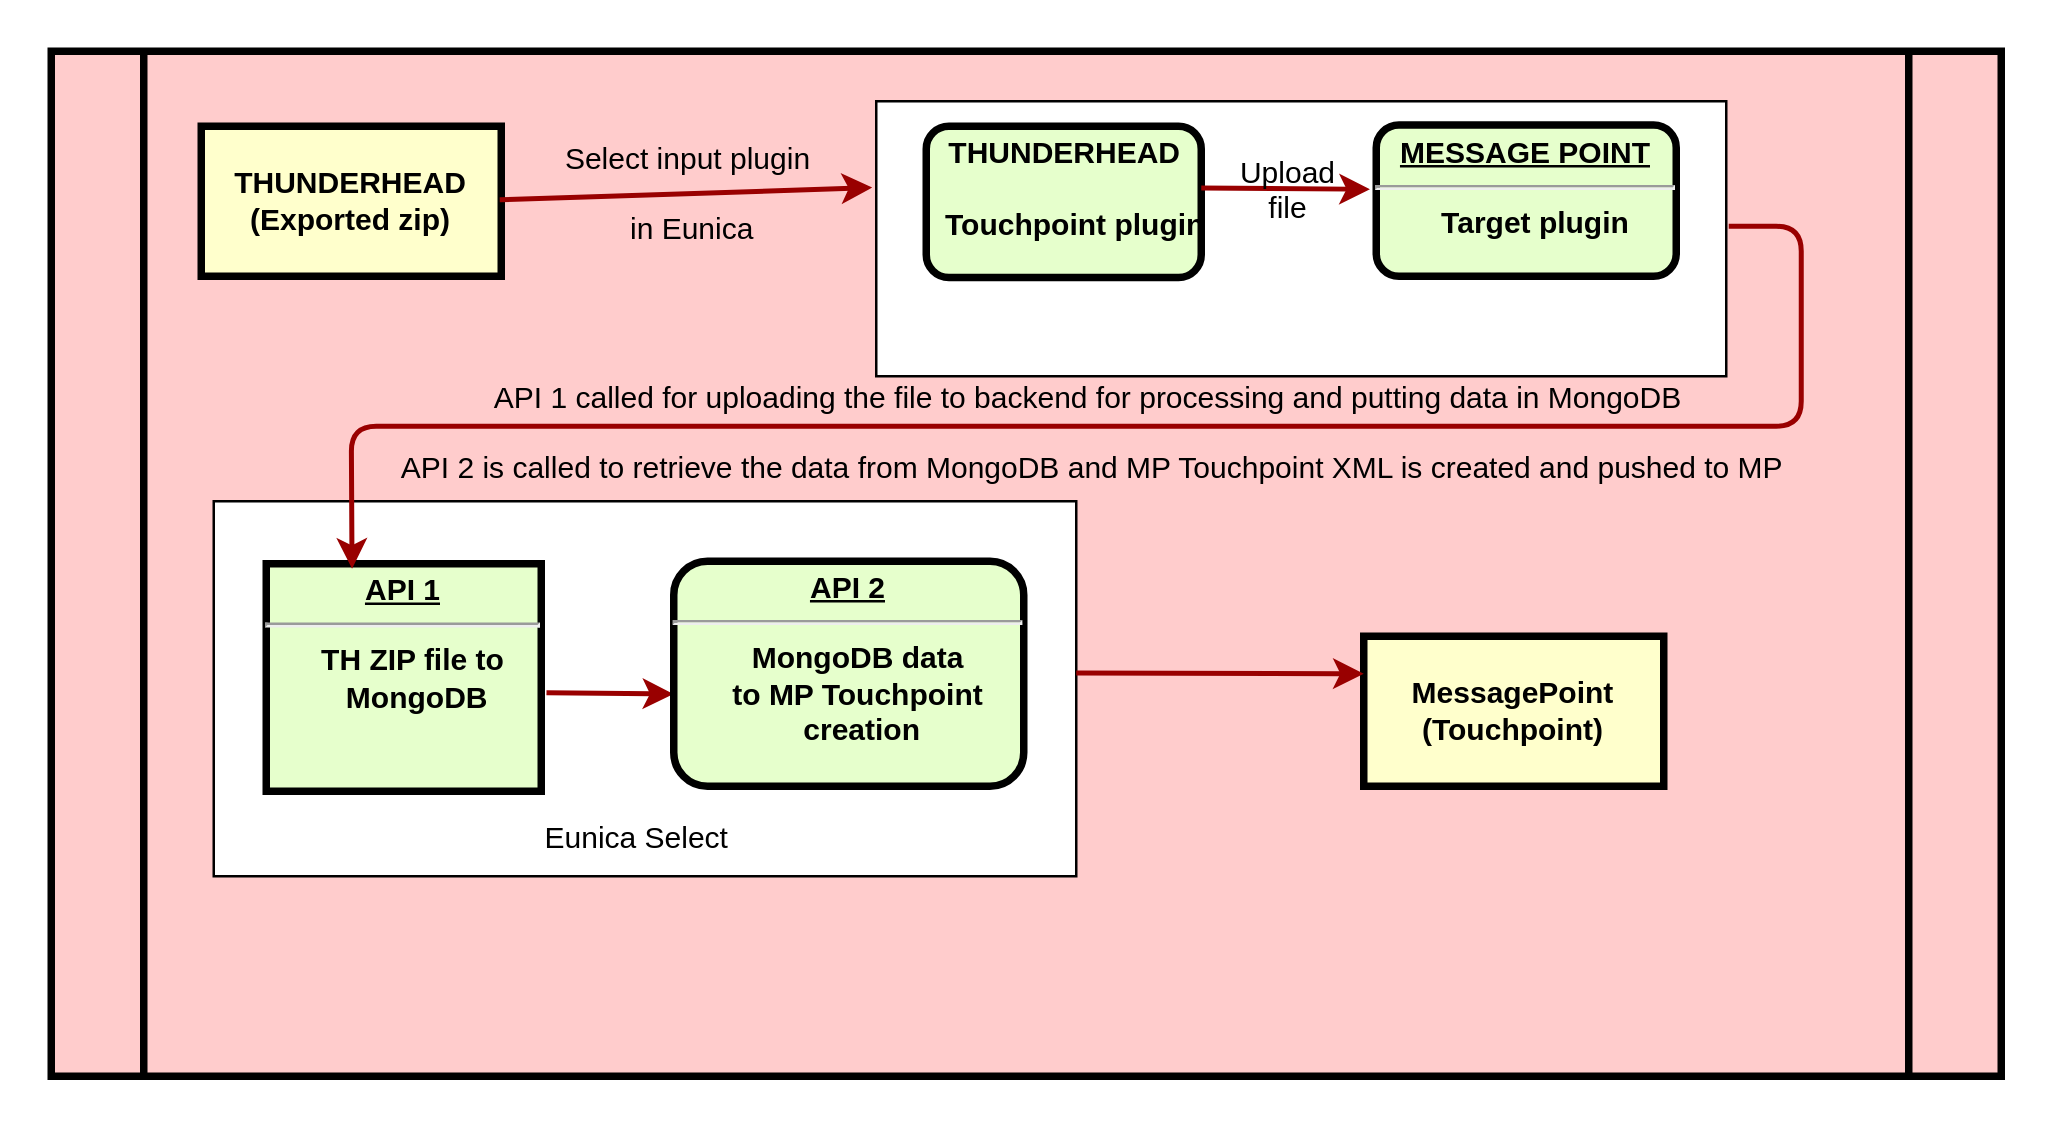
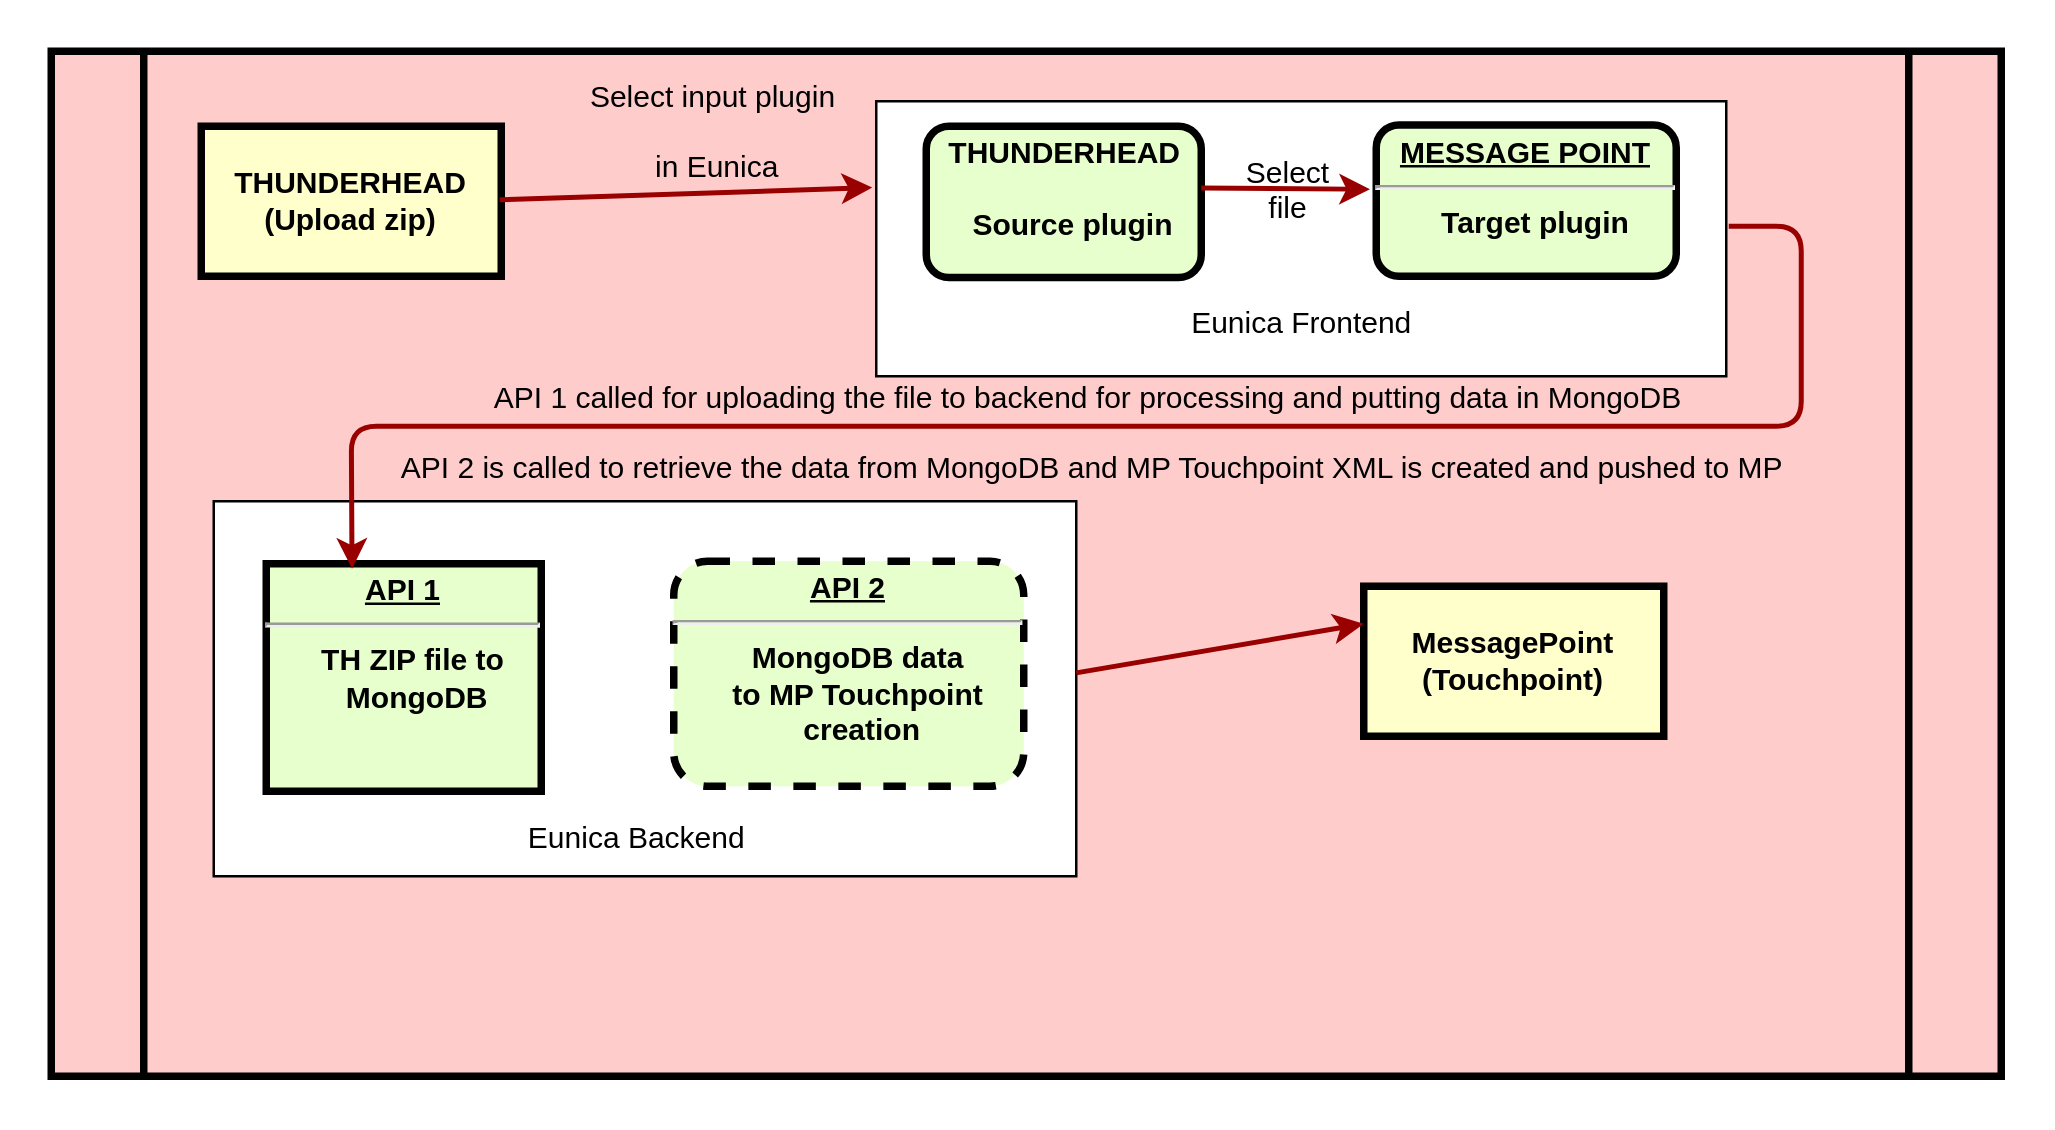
(1064, 126) -> (1064, 126)
(1288, 173) -> (1288, 173)
(351, 201) -> (351, 201)
(689, 201) -> (714, 138)
none -> (1303, 326)
(849, 674) -> (849, 674)
(600, 693) -> none
(1514, 711) -> (1514, 661)
(636, 838) -> (636, 838)
